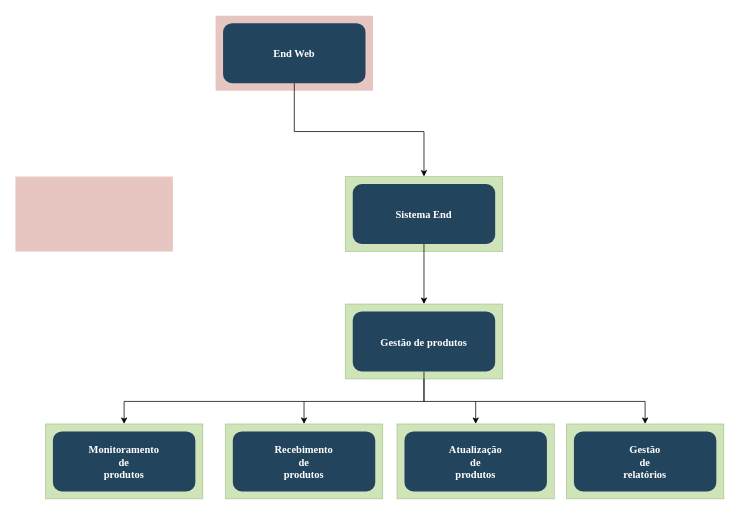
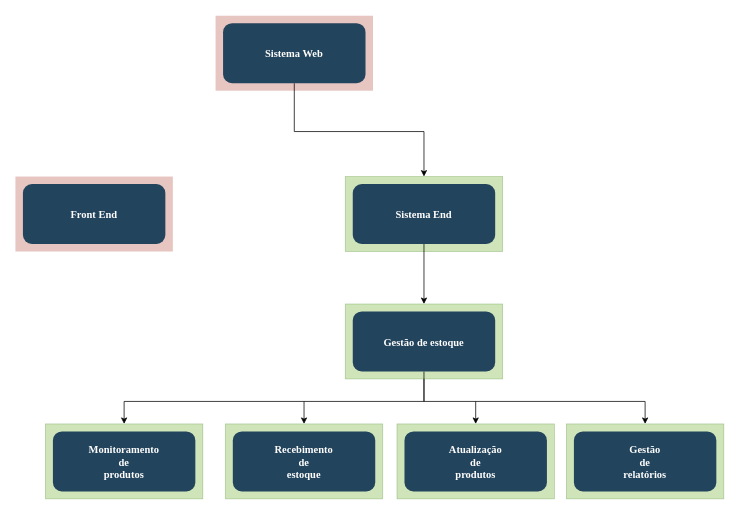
(294, 54) -> (294, 54)
none -> (94, 214)
(424, 342) -> (424, 342)
(304, 450) -> (304, 450)
